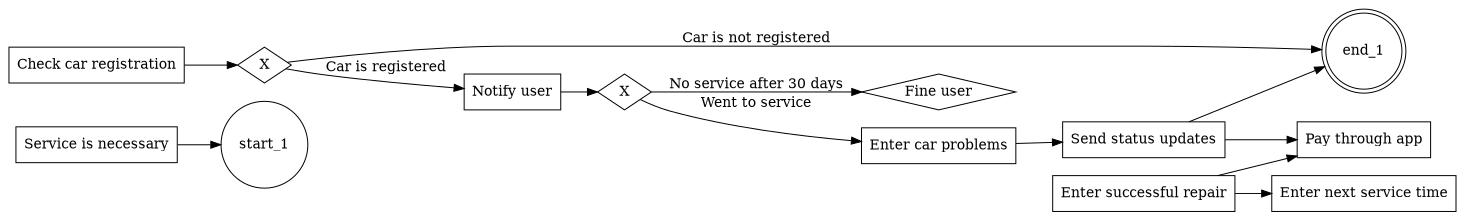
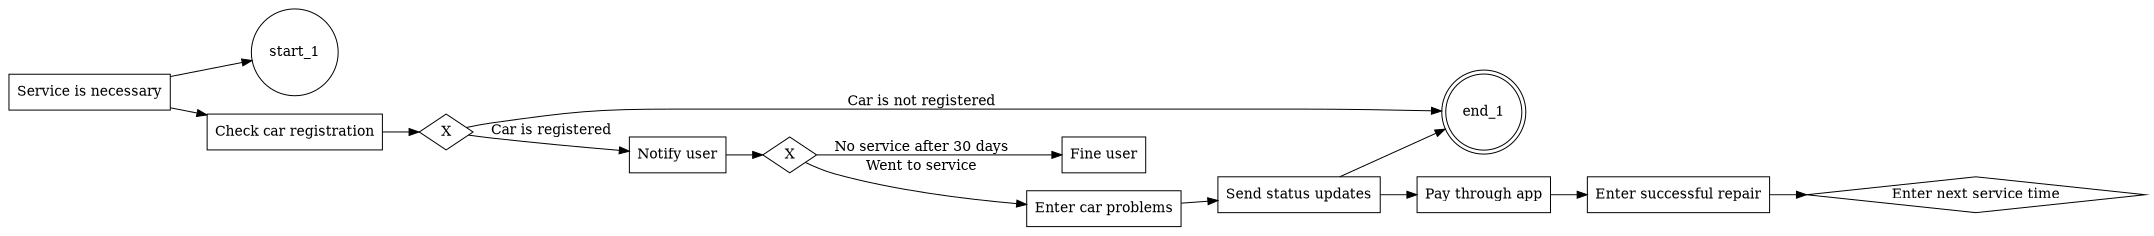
(939, 92) -> (1104, 155)
none -> (184, 110)
(1252, 167) -> (1564, 195)
(1364, 194) -> (1976, 195)
